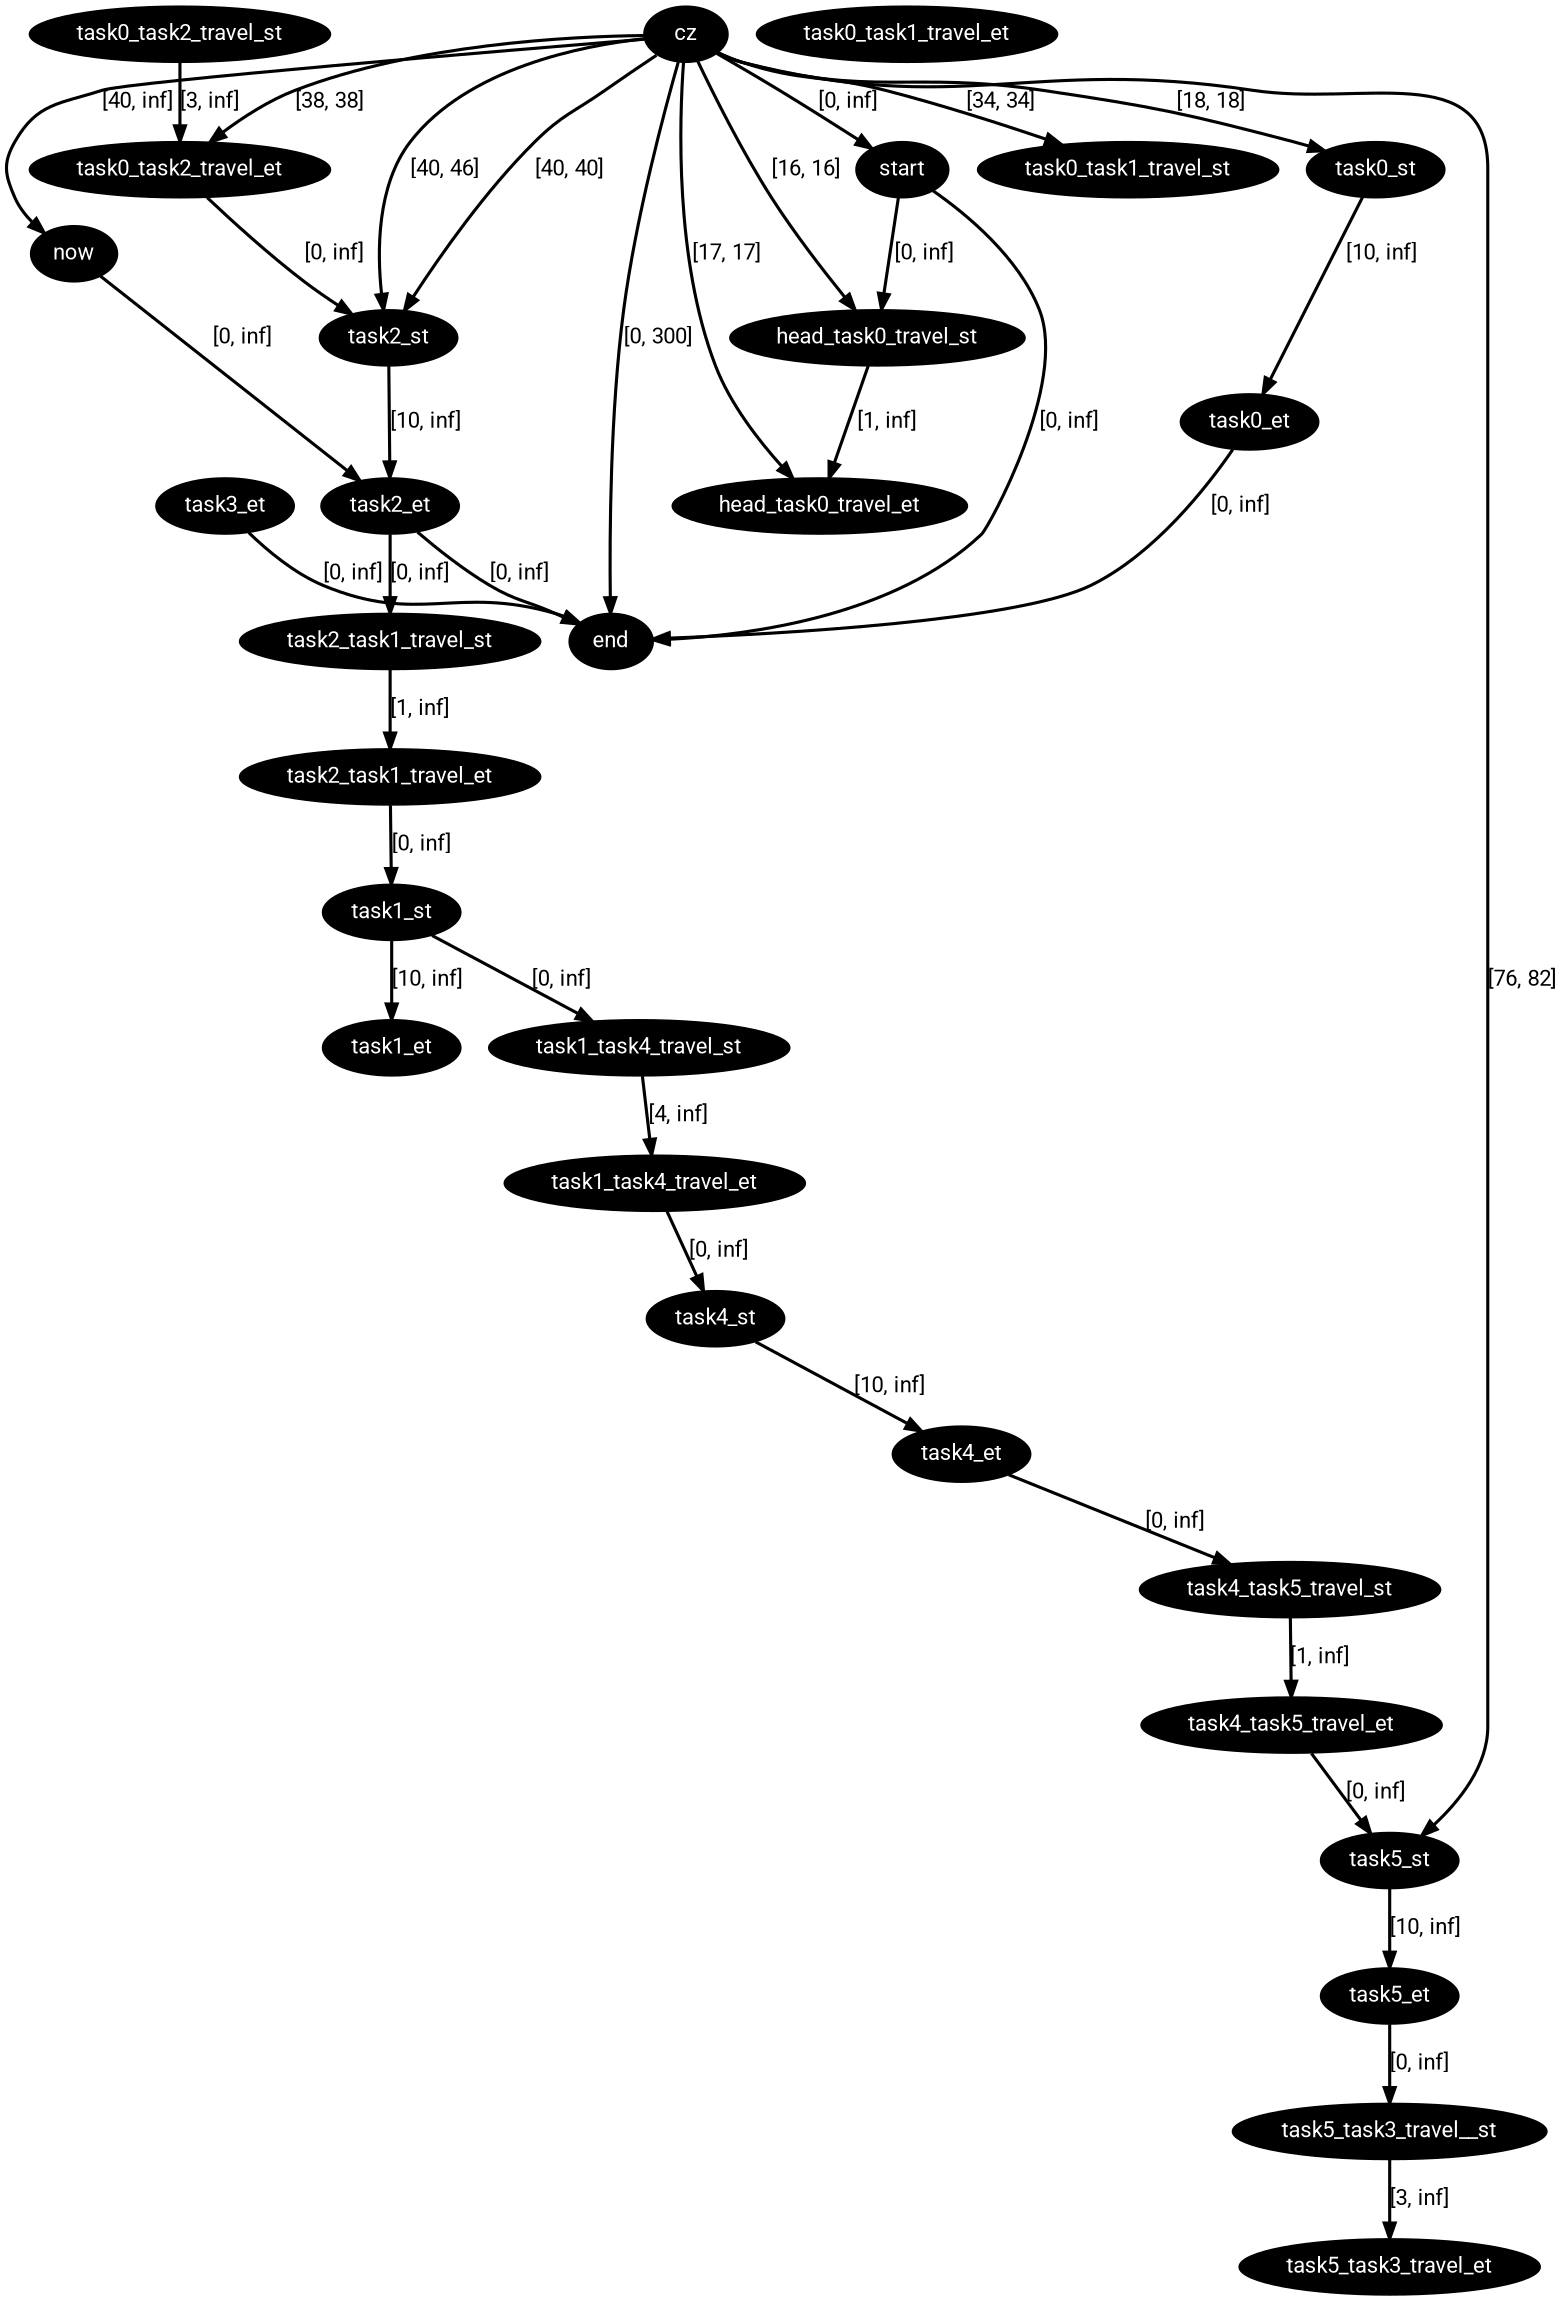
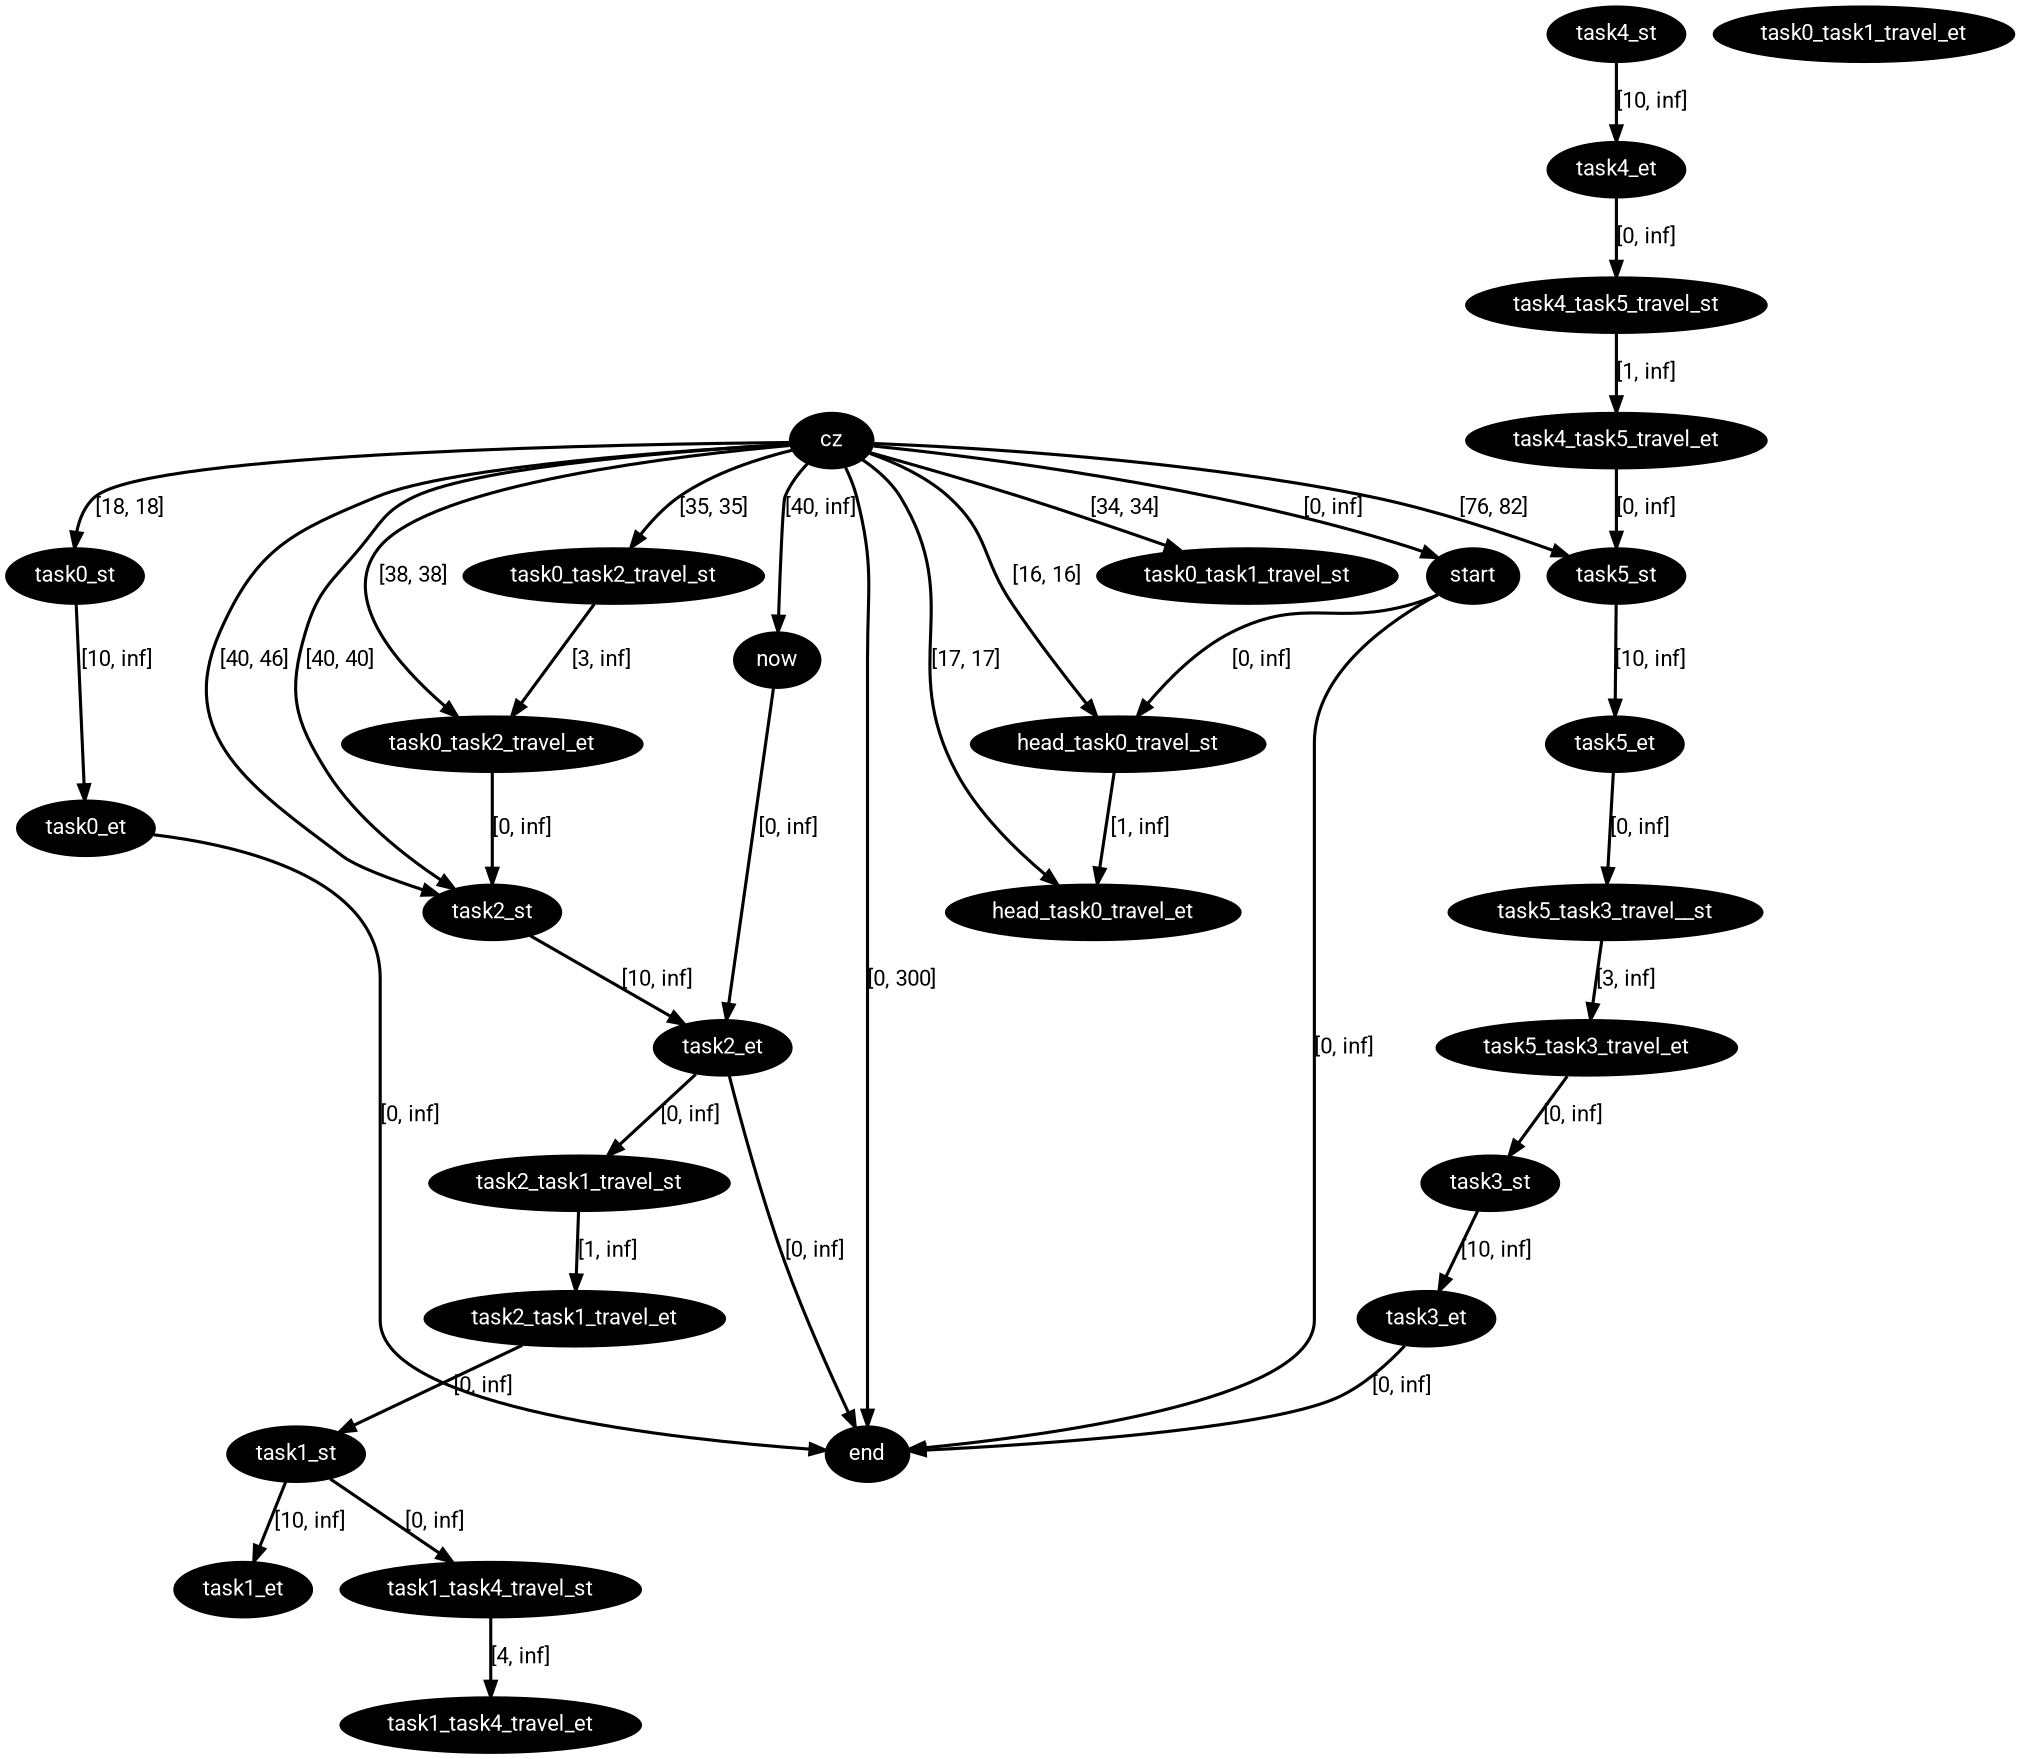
none -> (709, 480)
none -> (1490, 1183)
(682, 1244) -> none
